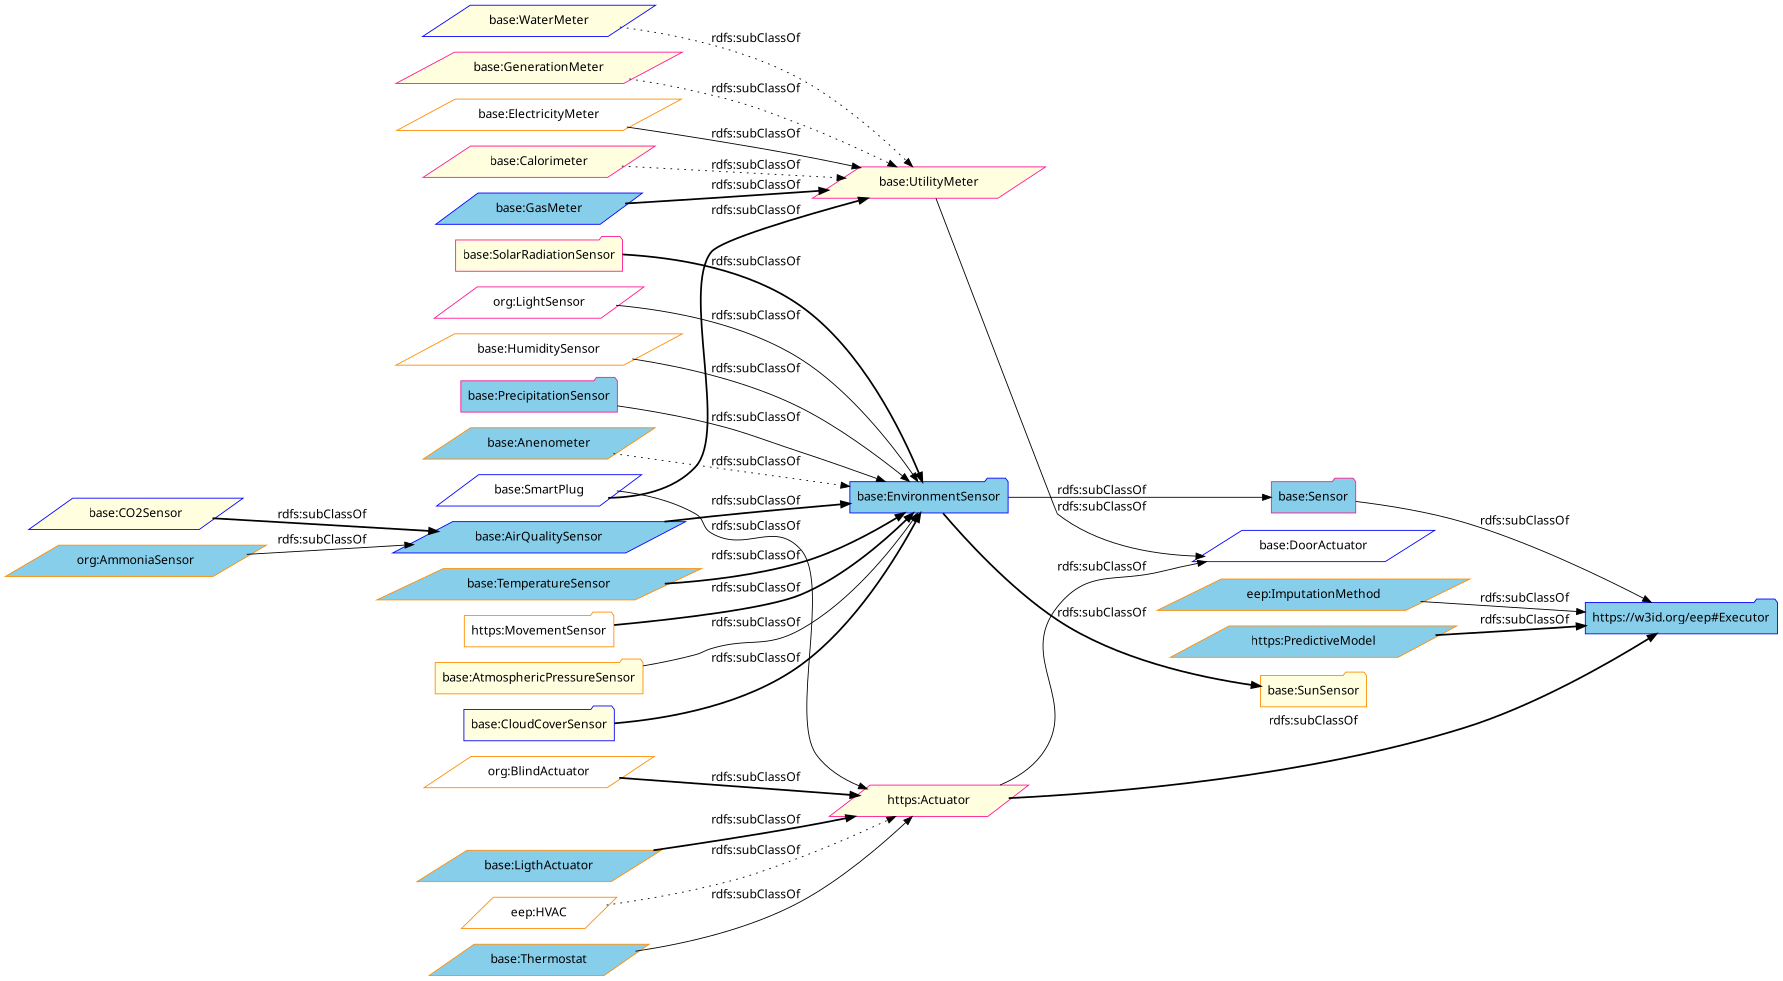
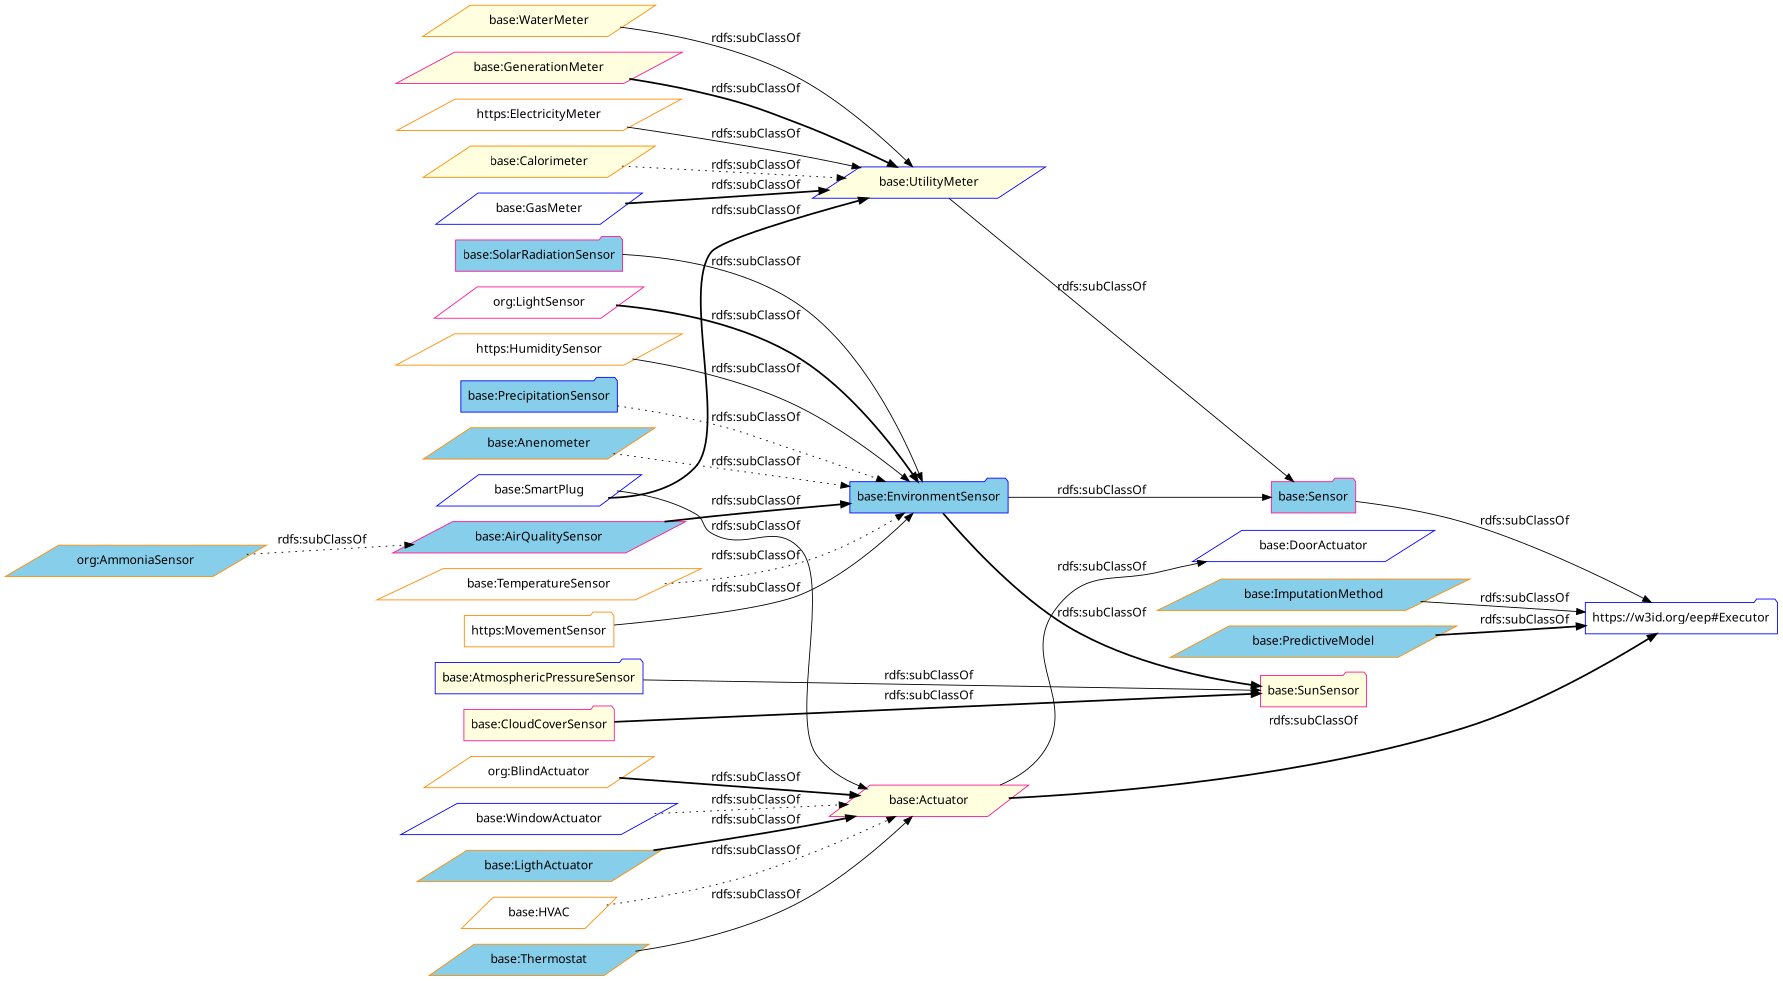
(539, 21) -> (539, 21)
(776, 67) -> (776, 67)
(762, 110) -> (762, 110)
(539, 115) -> (539, 115)
(539, 162) -> (539, 162)
(929, 183) -> (929, 183)
(539, 209) -> (539, 209)
(539, 256) -> (539, 256)
(808, 312) -> (808, 312)
(539, 350) -> (539, 350)
(787, 351) -> (787, 351)
(539, 396) -> (539, 396)
(1023, 425) -> (1118, 337)
(749, 435) -> (749, 435)
(136, 514) -> none
(539, 537) -> (539, 537)
(326, 550) -> (326, 550)
(785, 567) -> (785, 567)
(539, 584) -> (539, 584)
(1314, 595) -> (1314, 595)
(773, 603) -> (773, 603)
(1681, 618) -> (1681, 618)
(798, 631) -> (948, 685)
(1314, 642) -> (1314, 642)
(796, 668) -> (933, 708)
(539, 678) -> (539, 678)
(1314, 691) -> (1314, 691)
(539, 725) -> (539, 725)
(929, 801) -> (929, 801)
none -> (539, 819)
(539, 913) -> (539, 913)
